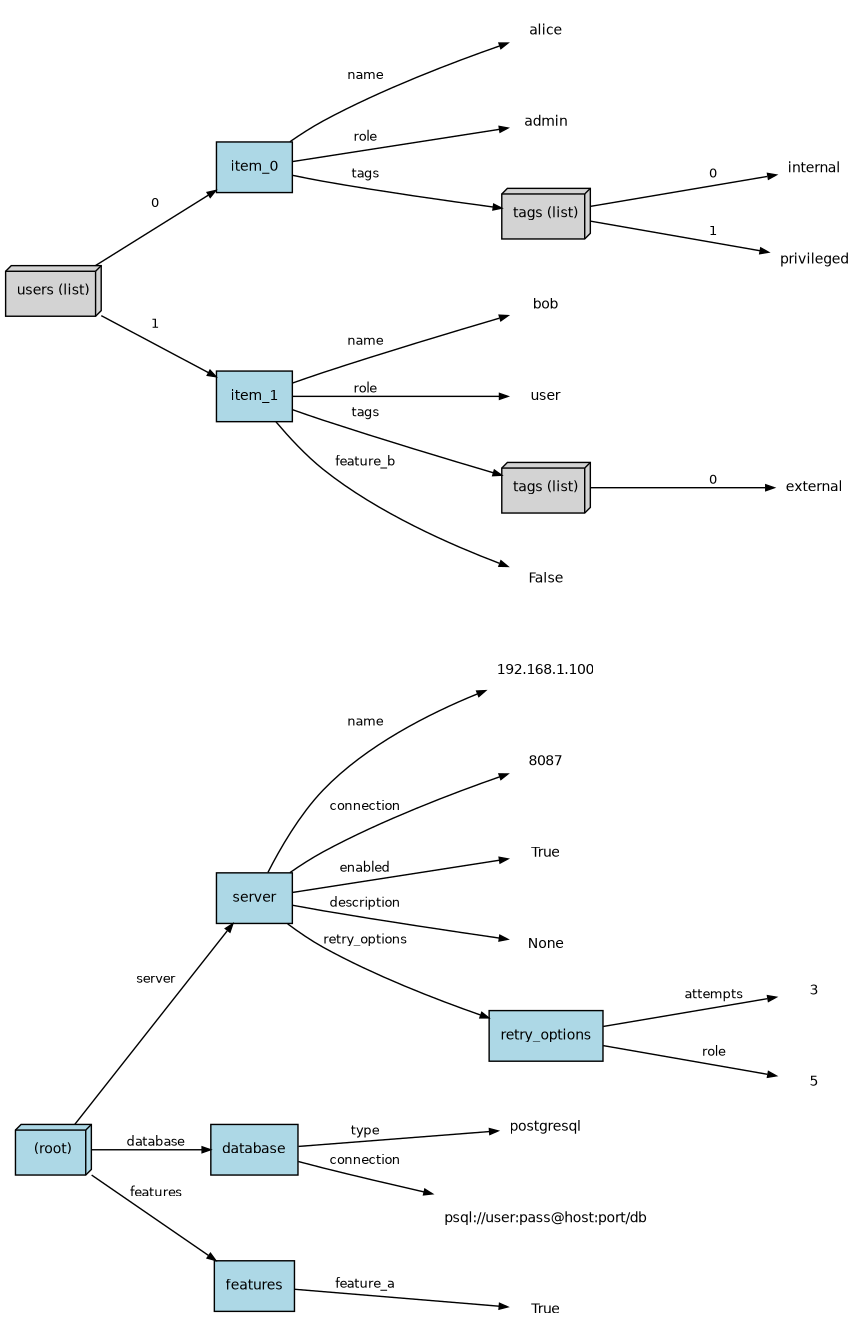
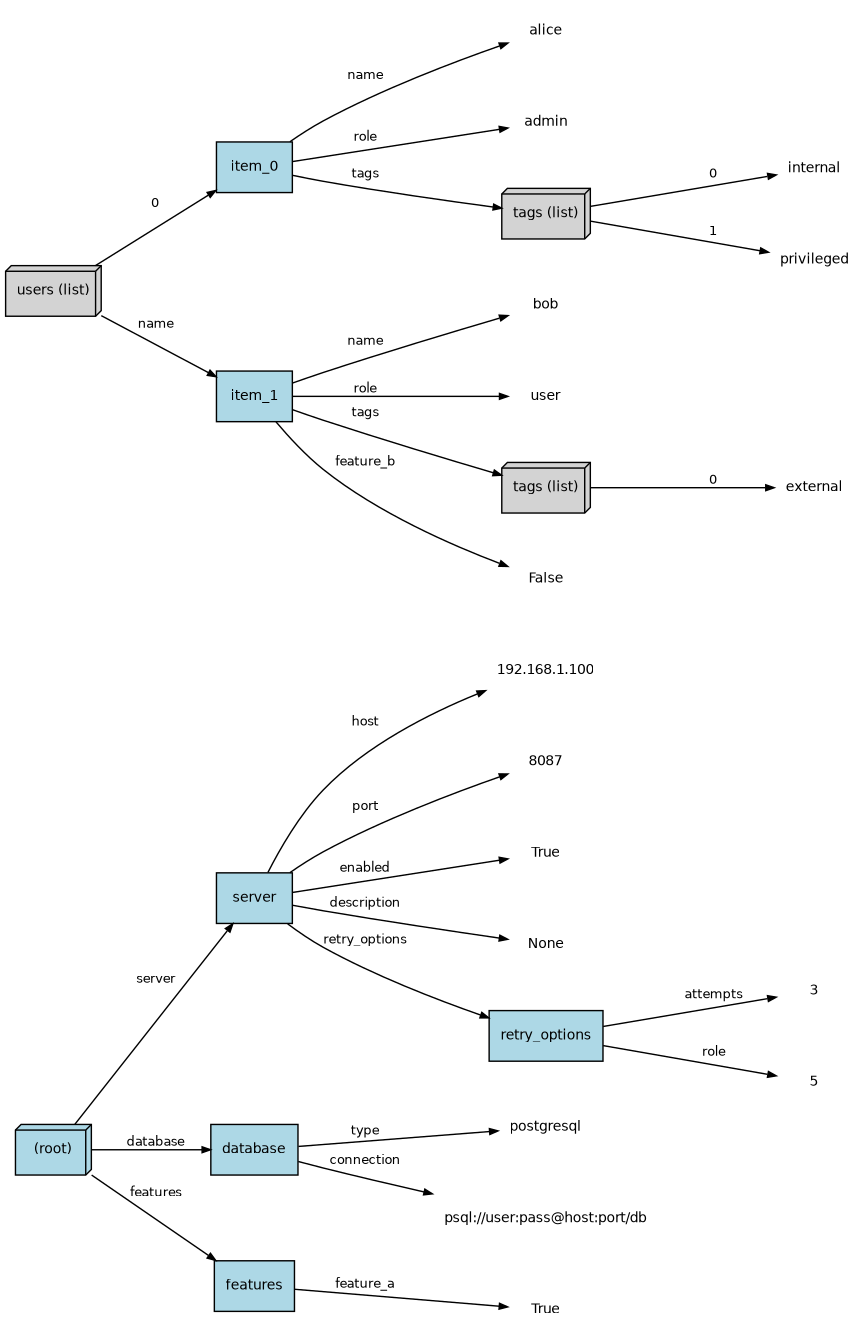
(156, 325) -> (156, 325)
(365, 722) -> (365, 722)
(365, 807) -> (365, 807)
